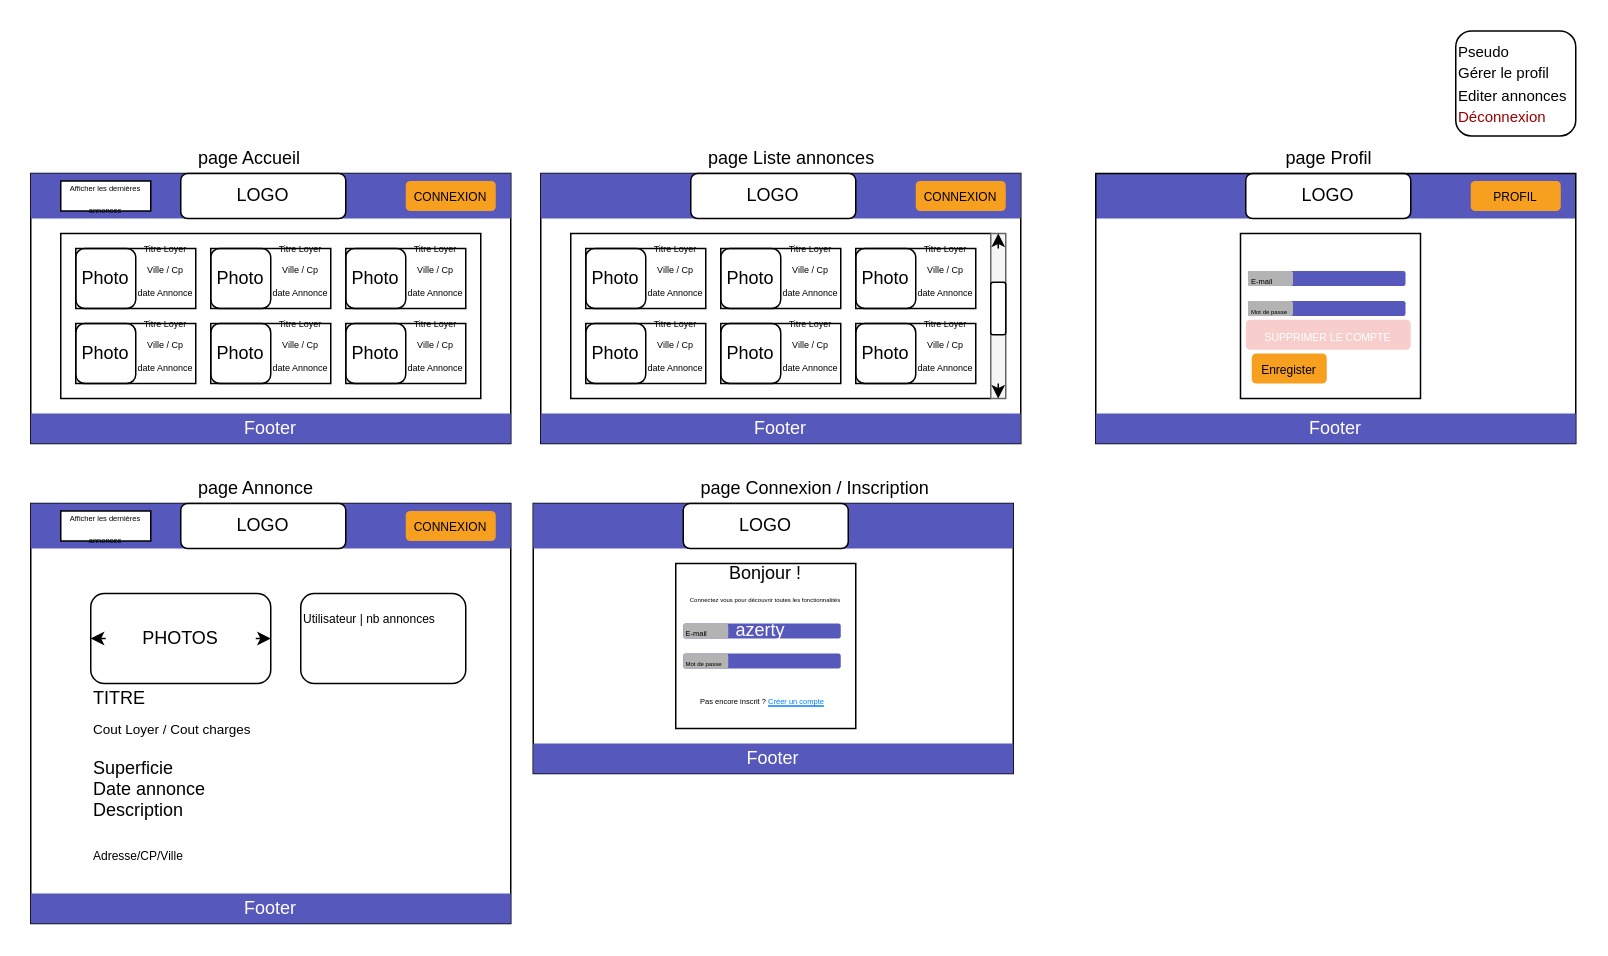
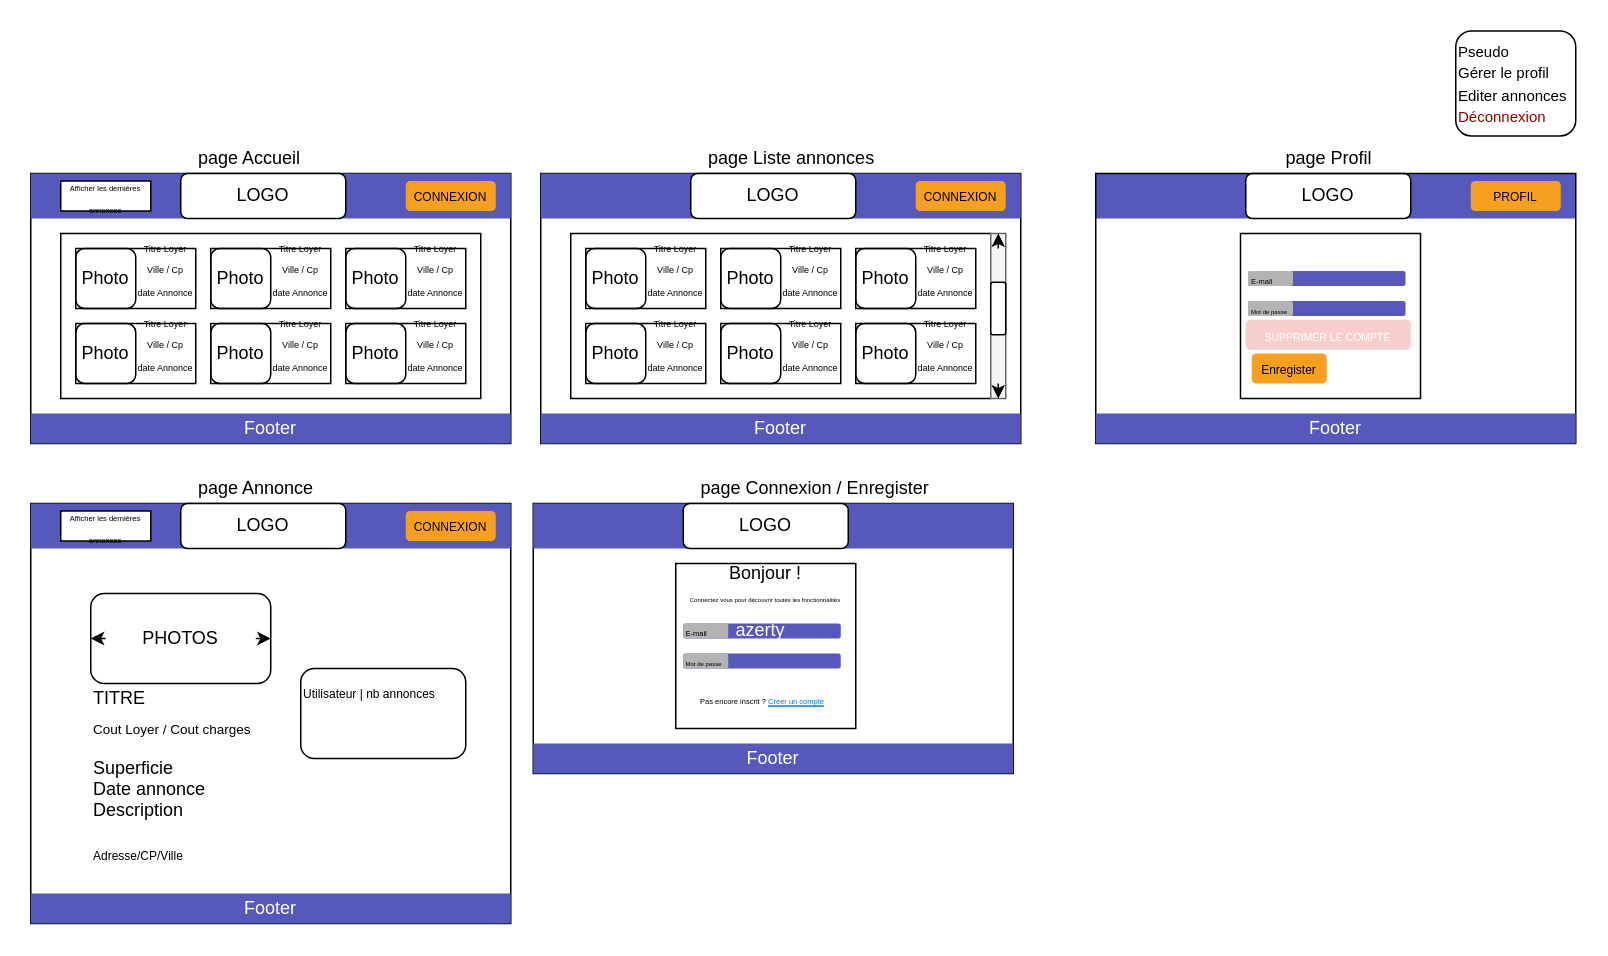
(828, 489) -> (826, 489)
(383, 638) -> (383, 713)
